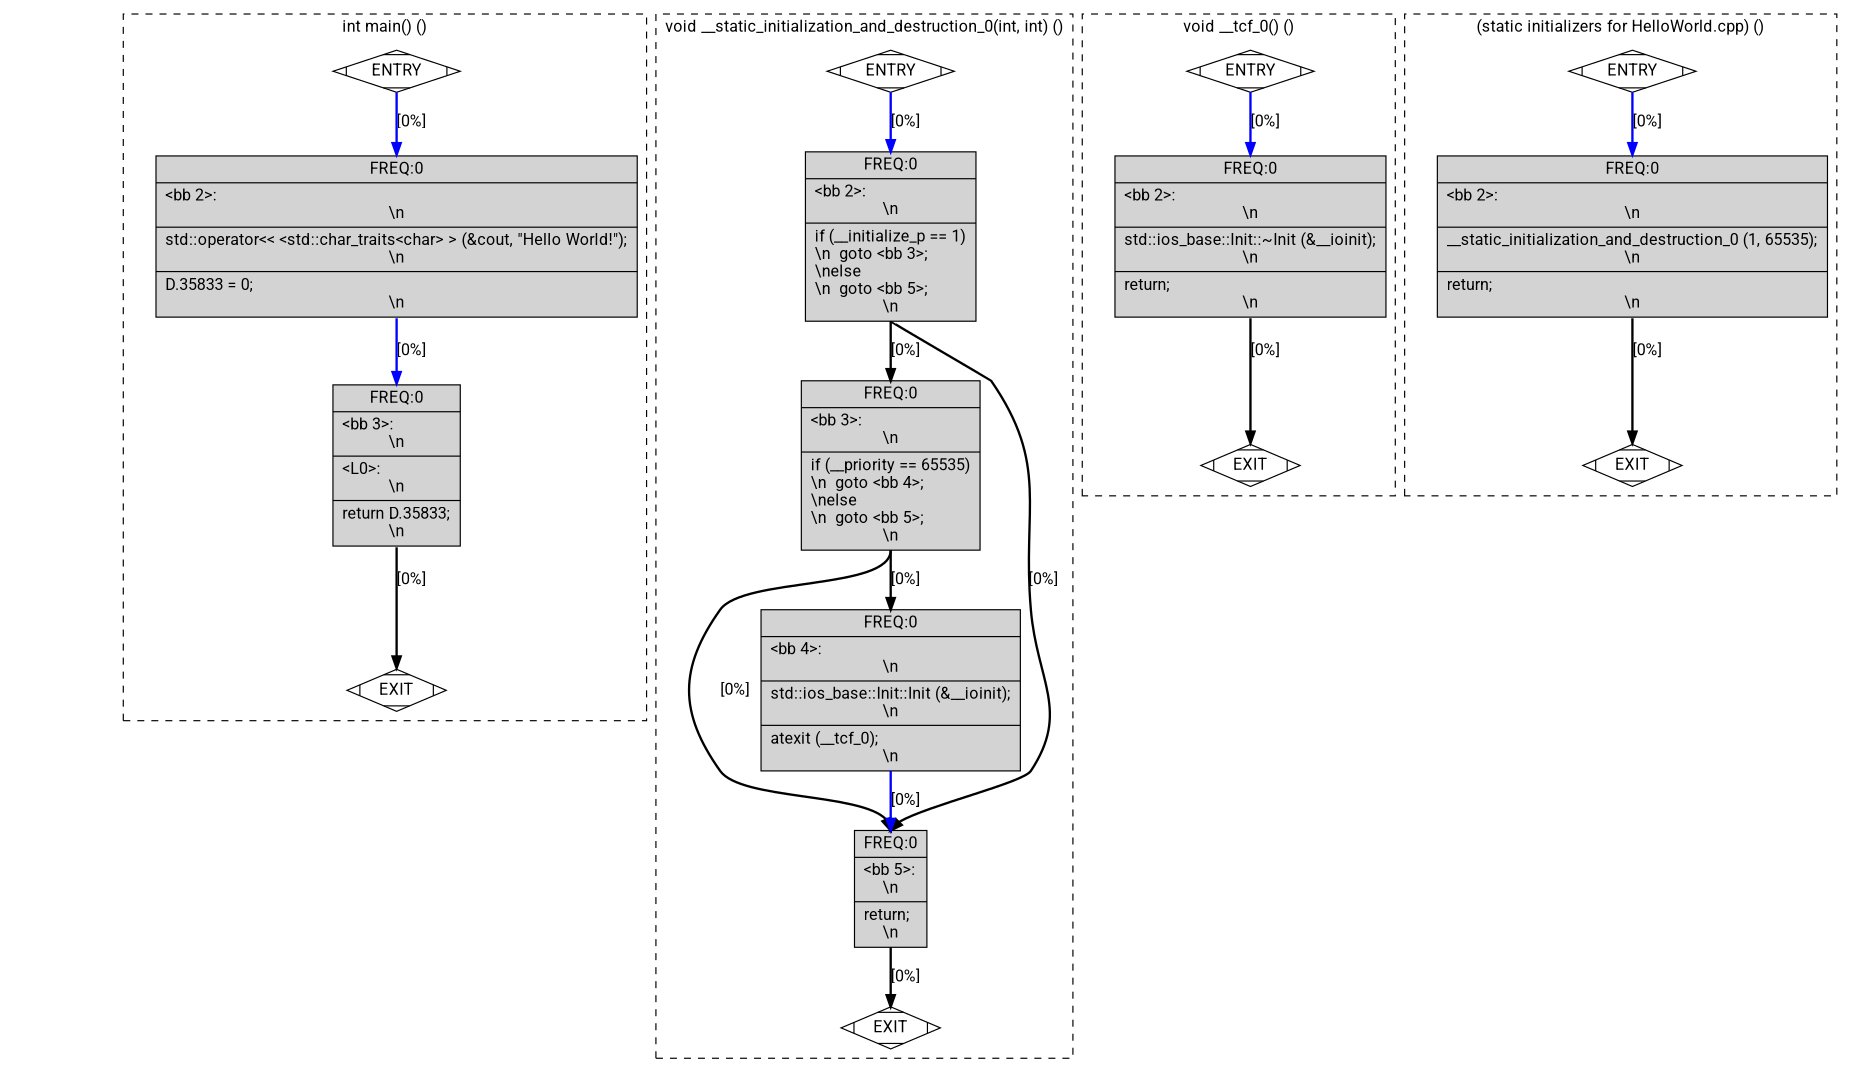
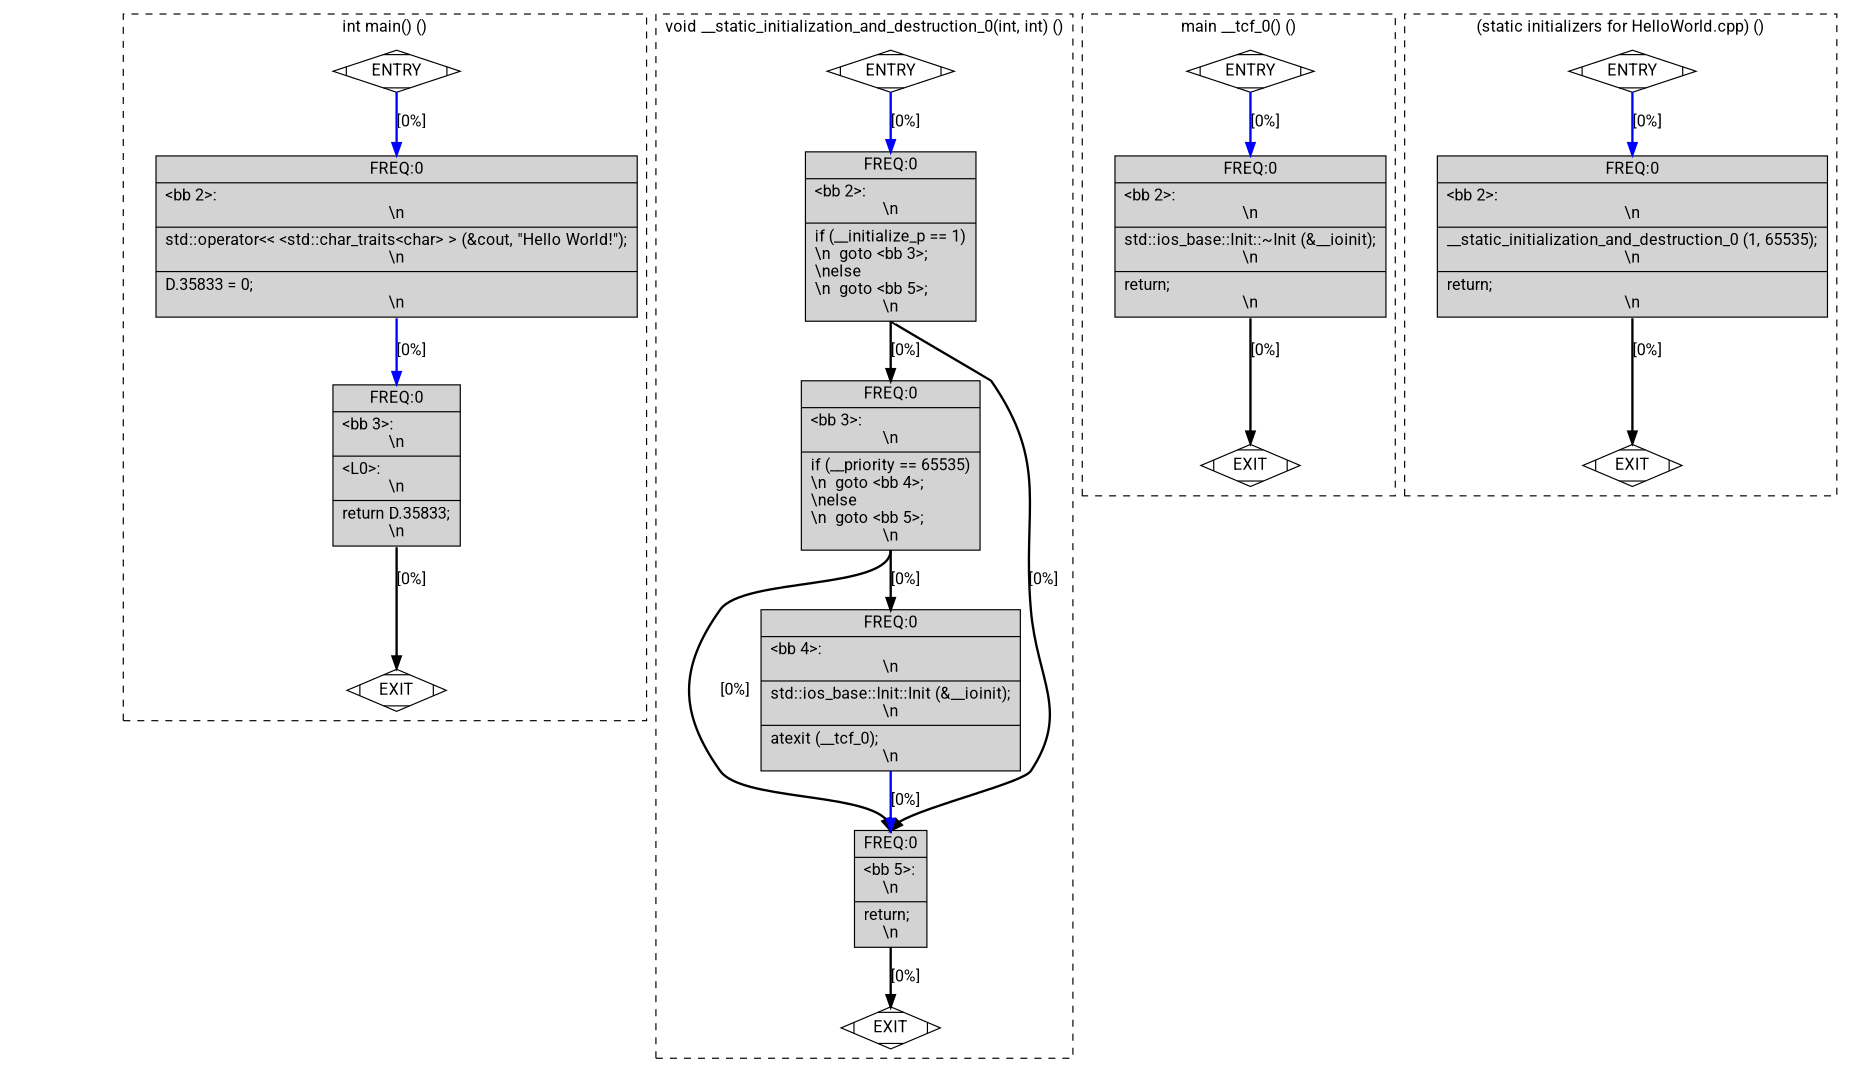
(1239, 27) -> (1239, 27)
